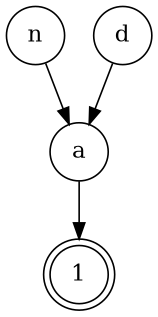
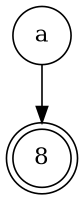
(36, 36) -> none
(123, 36) -> none
(79, 275) -> (42, 158)
